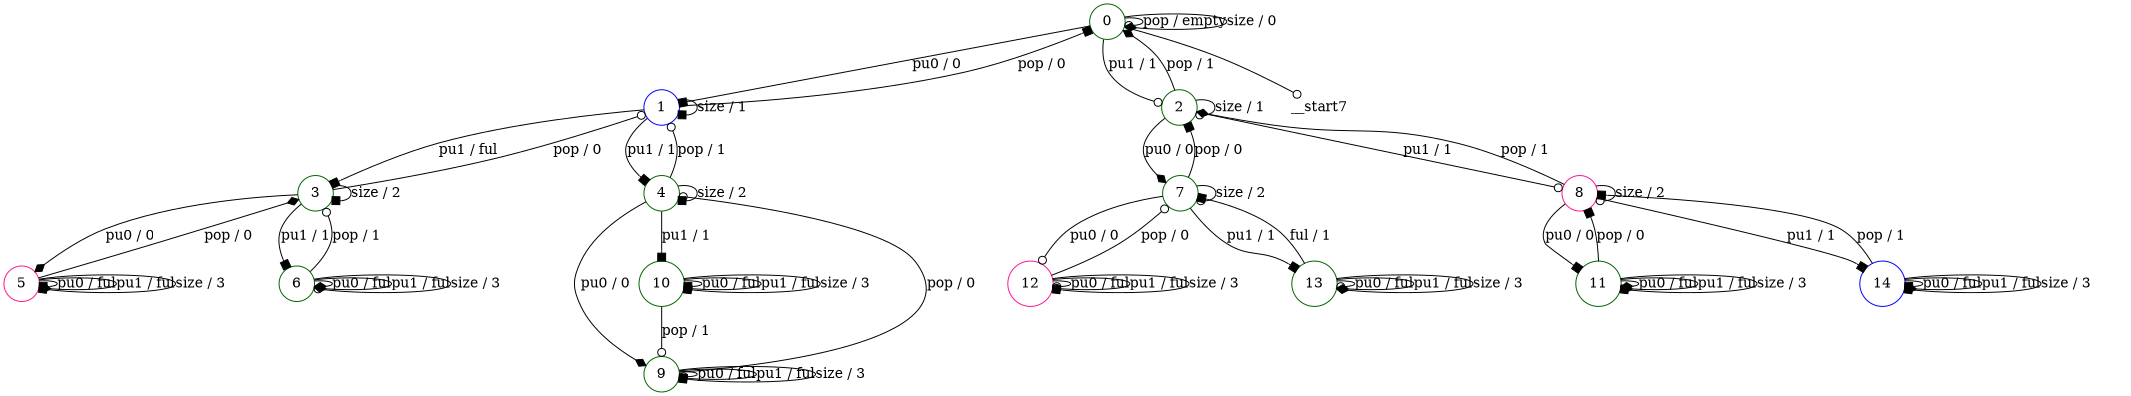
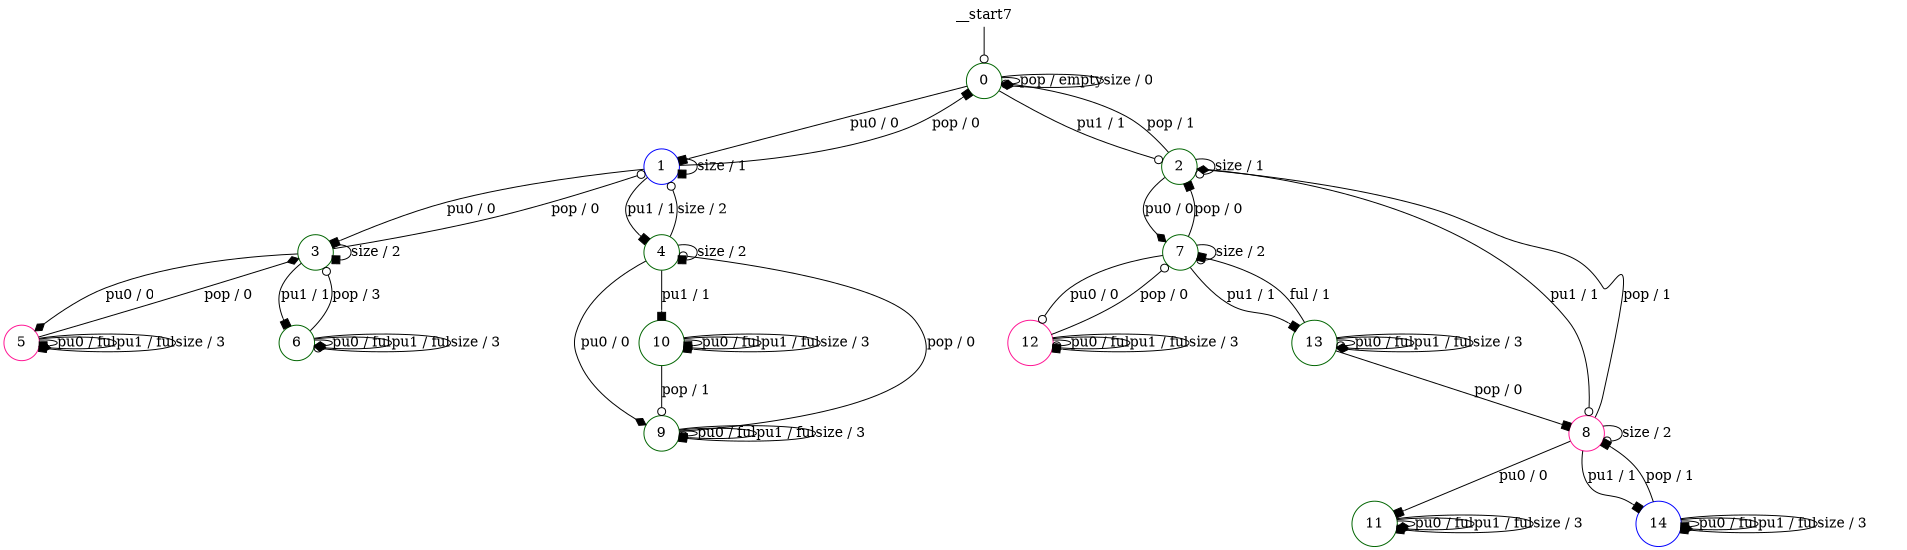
(1211, 54) -> (984, 41)
(468, 150) -> (471, 210)
(702, 150) -> (703, 210)
(356, 236) -> (356, 295)
(1597, 240) -> (1448, 387)
